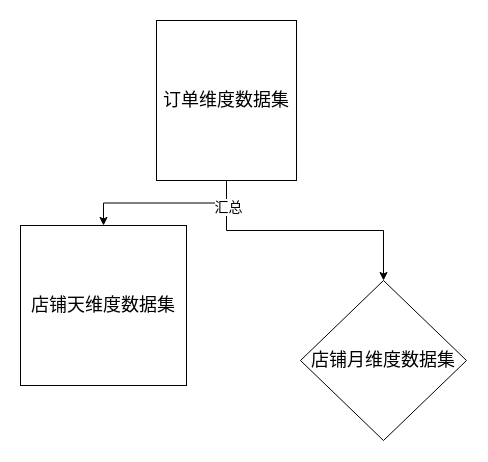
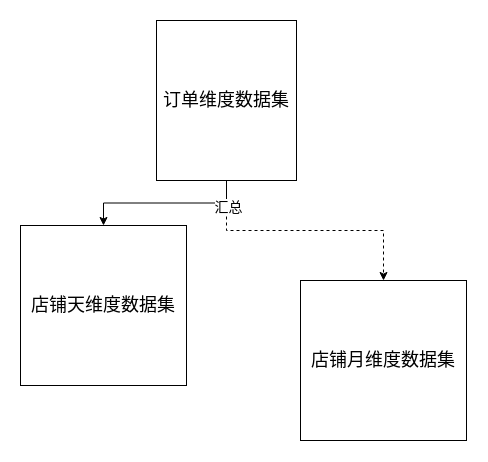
(318, 231) -> (318, 231)
(384, 361) -> (384, 361)
